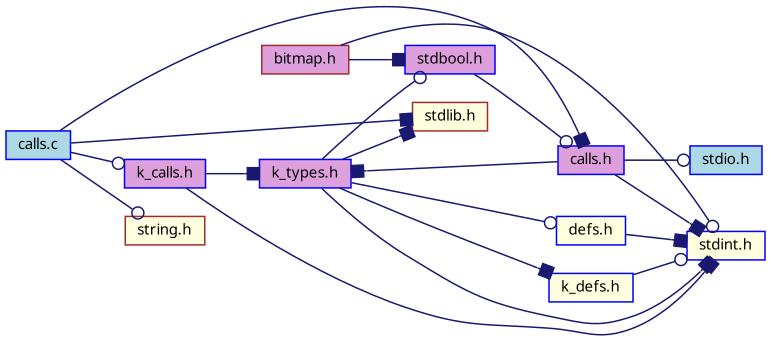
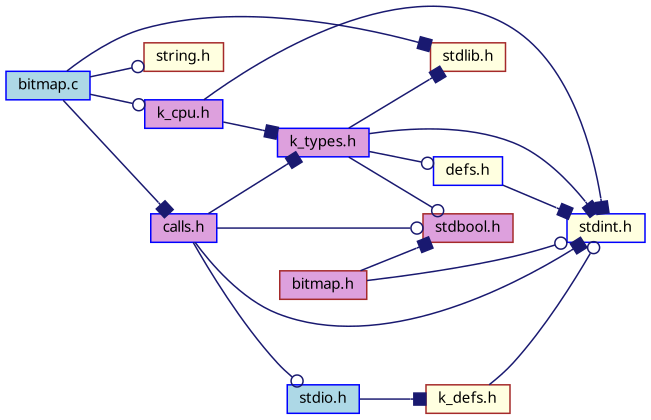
(450, 60) -> (468, 228)
(518, 105) -> (314, 228)
(38, 145) -> (48, 86)
(165, 174) -> (184, 114)
(438, 229) -> (385, 399)
(591, 288) -> (468, 399)
